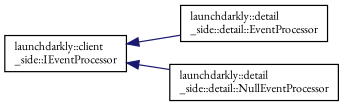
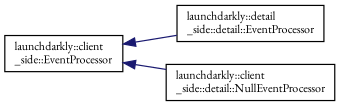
(66, 54) -> (64, 54)
(254, 82) -> (250, 82)
